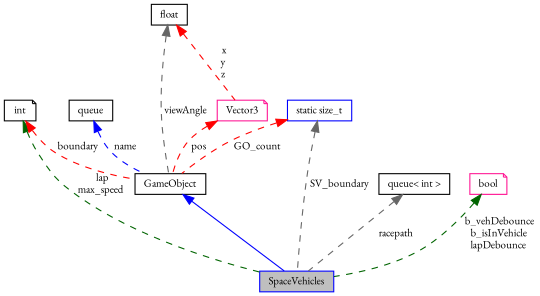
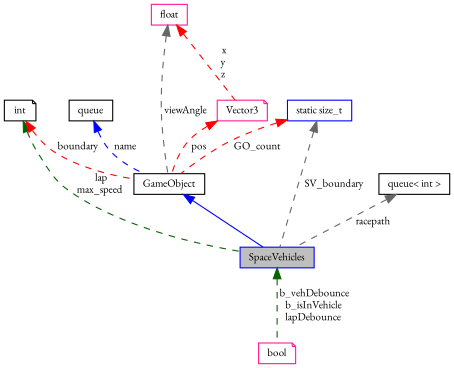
(169, 15) -> (169, 15)
(412, 254) -> (277, 311)
